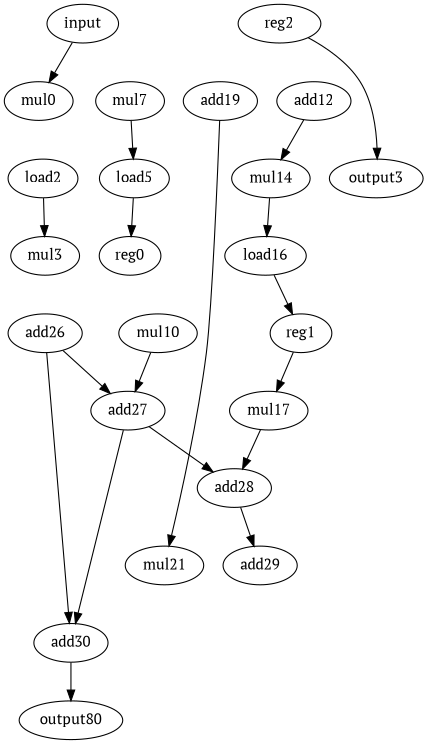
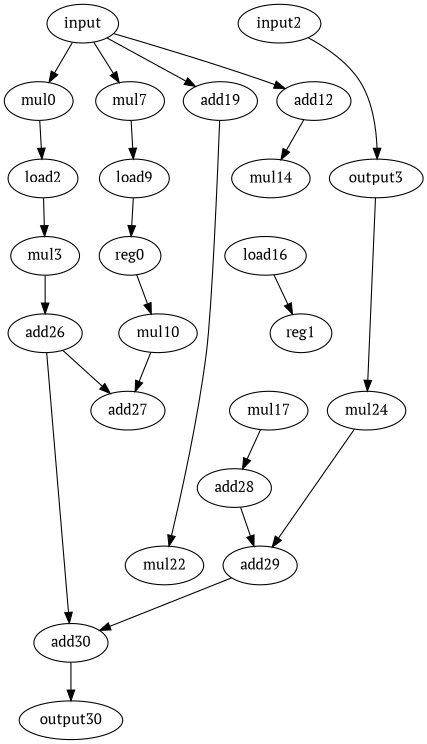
(280, 24) -> (280, 24)
none -> (103, 58)
none -> (195, 58)
none -> (146, 60)
none -> (41, 134)
(134, 178) -> (134, 178)
(269, 212) -> none
none -> (45, 289)
none -> (142, 289)
(287, 367) -> none
none -> (367, 411)
(177, 446) -> none
(101, 522) -> (171, 602)
(164, 565) -> (164, 565)
(71, 720) -> (71, 720)
